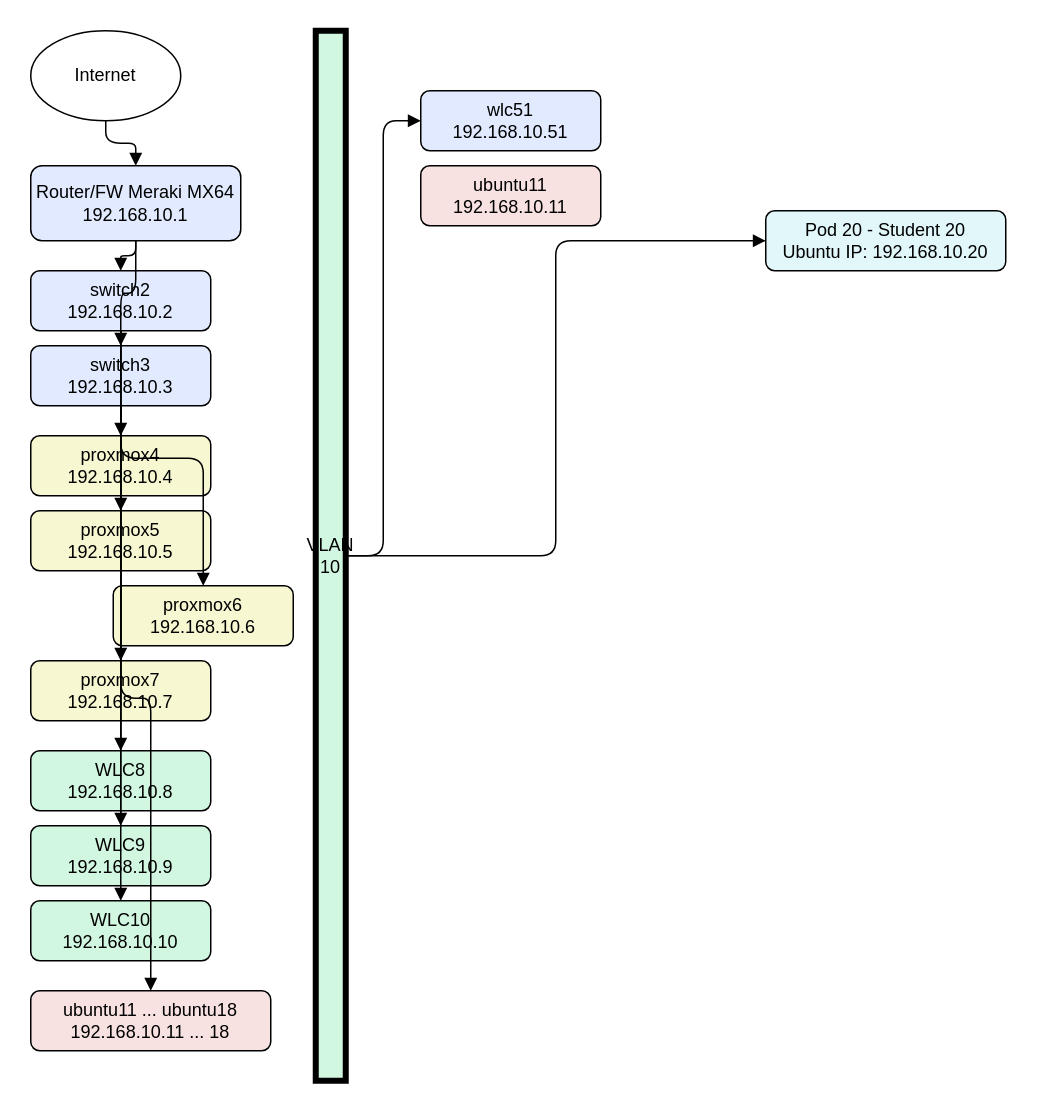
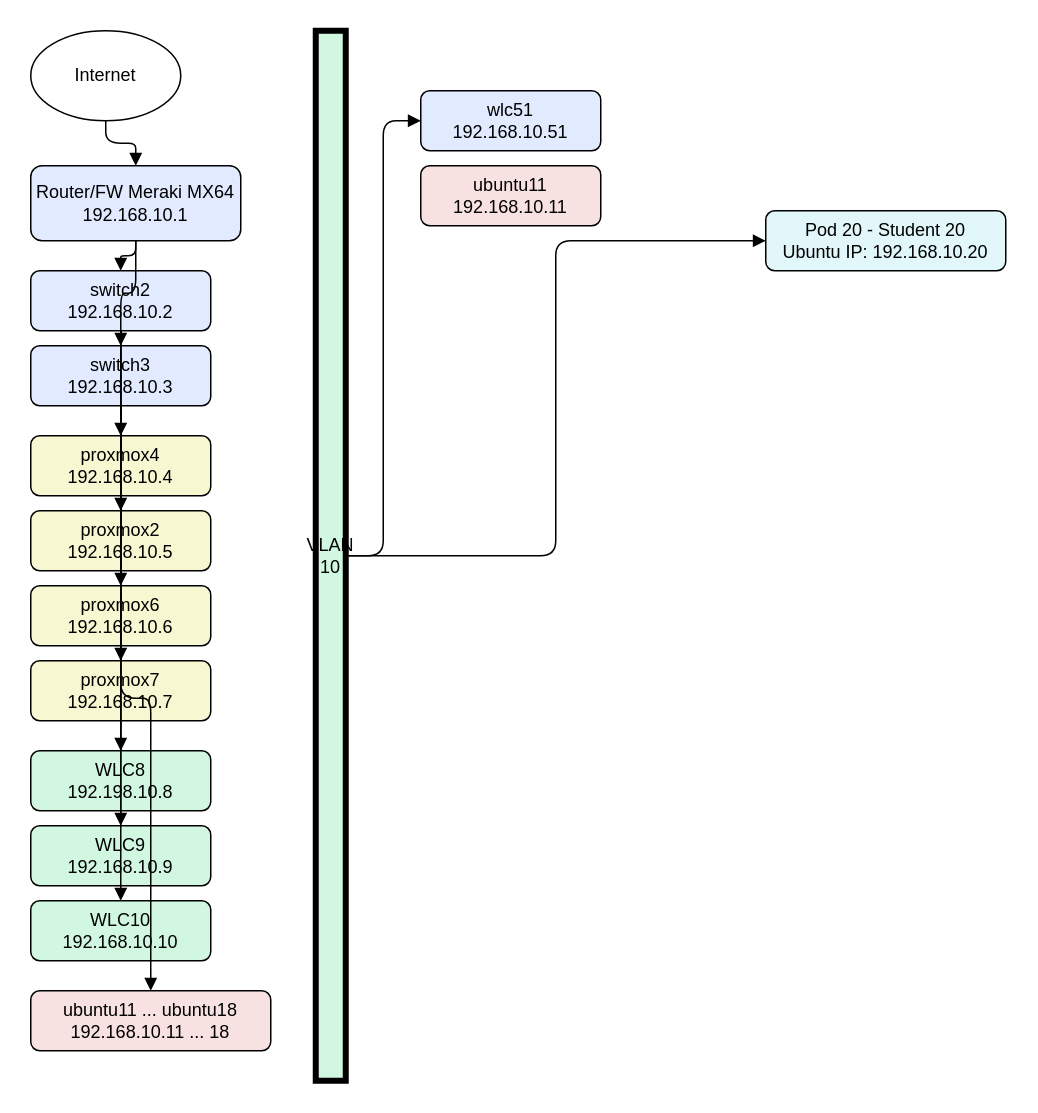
(121, 541) -> (121, 541)
(203, 616) -> (121, 616)
(121, 781) -> (121, 781)
